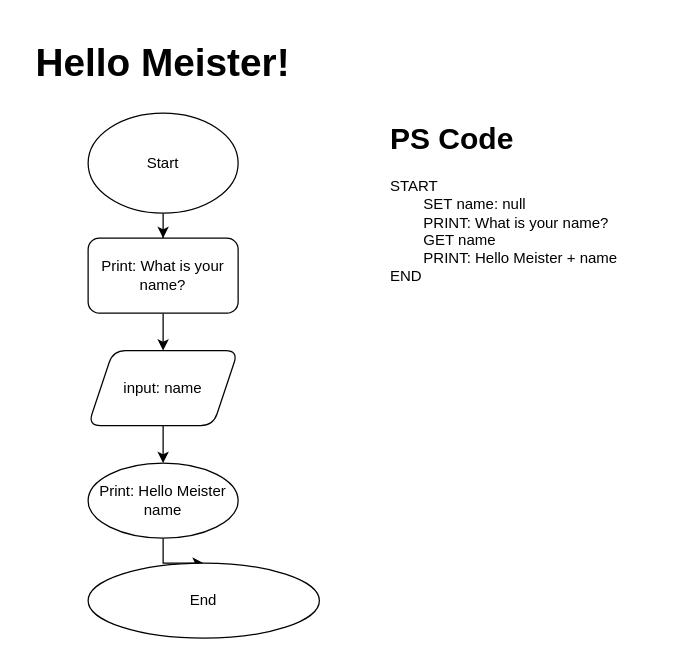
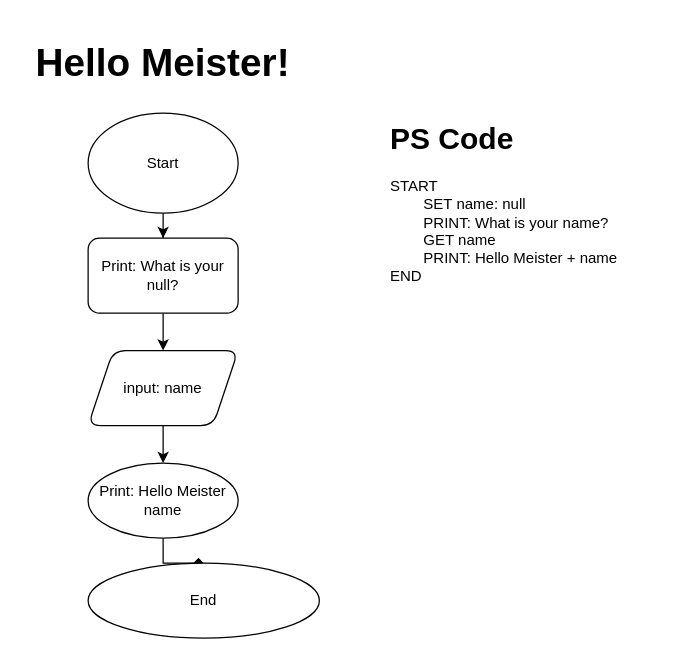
(163, 276) -> (163, 276)
(194, 563) -> (193, 563)
